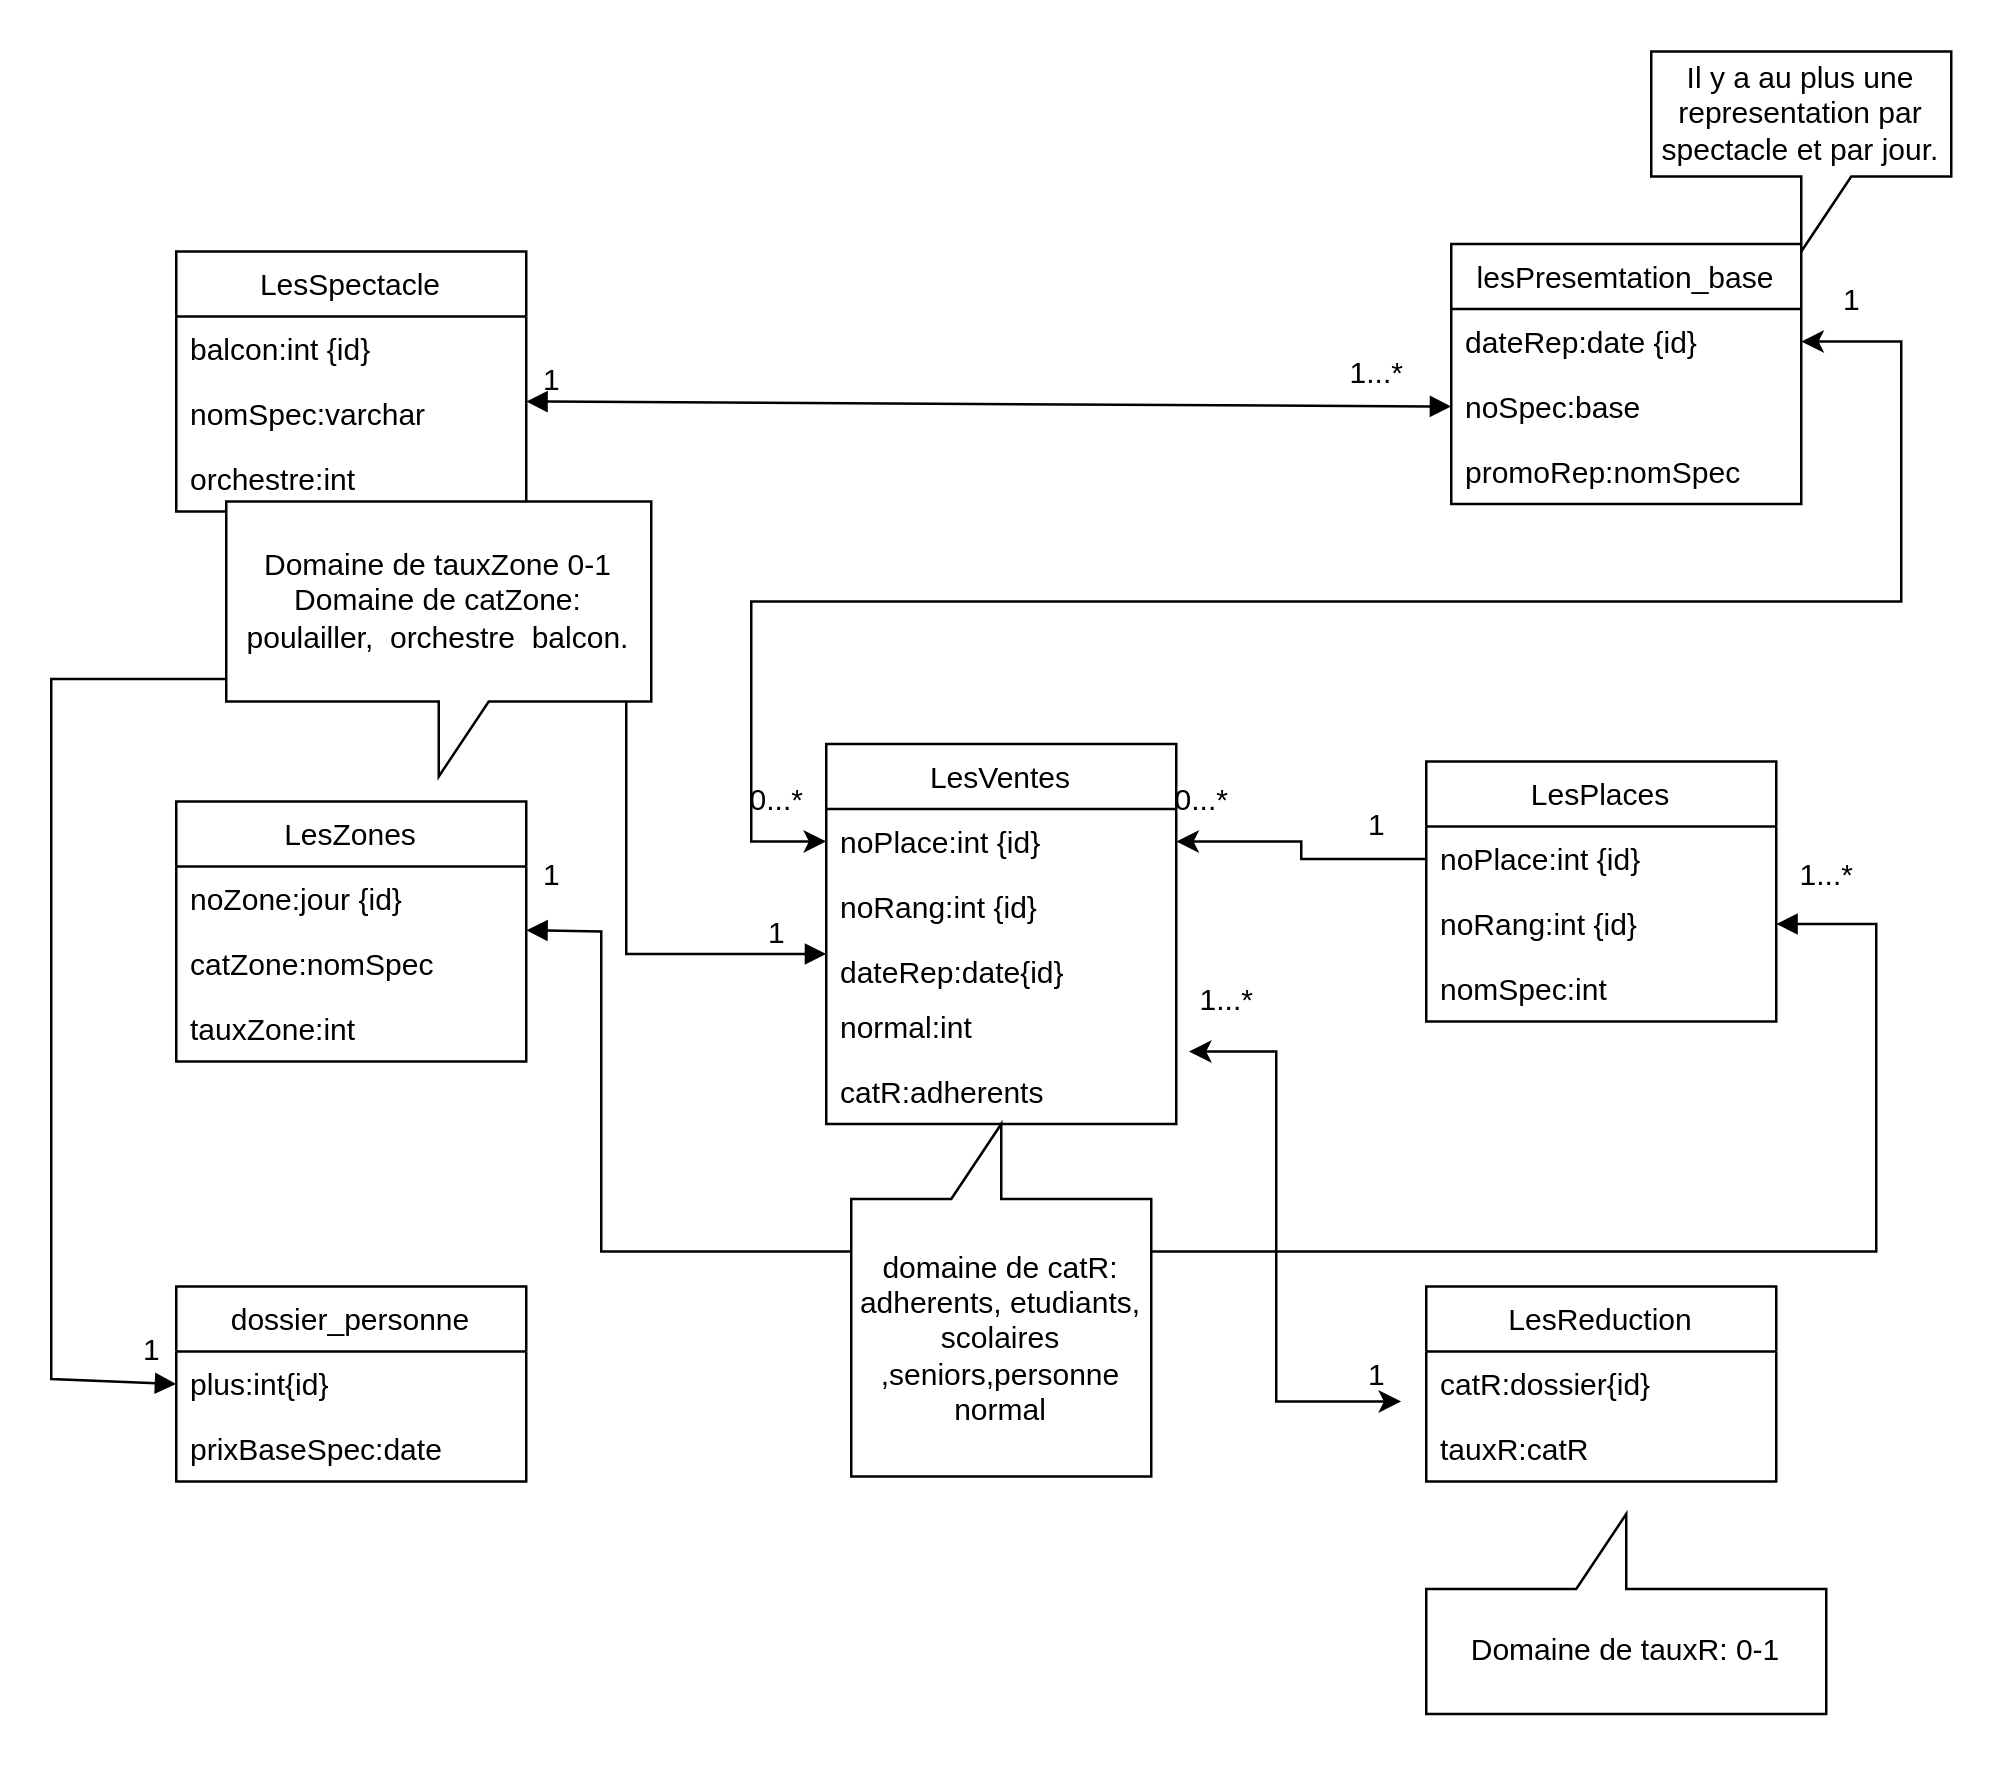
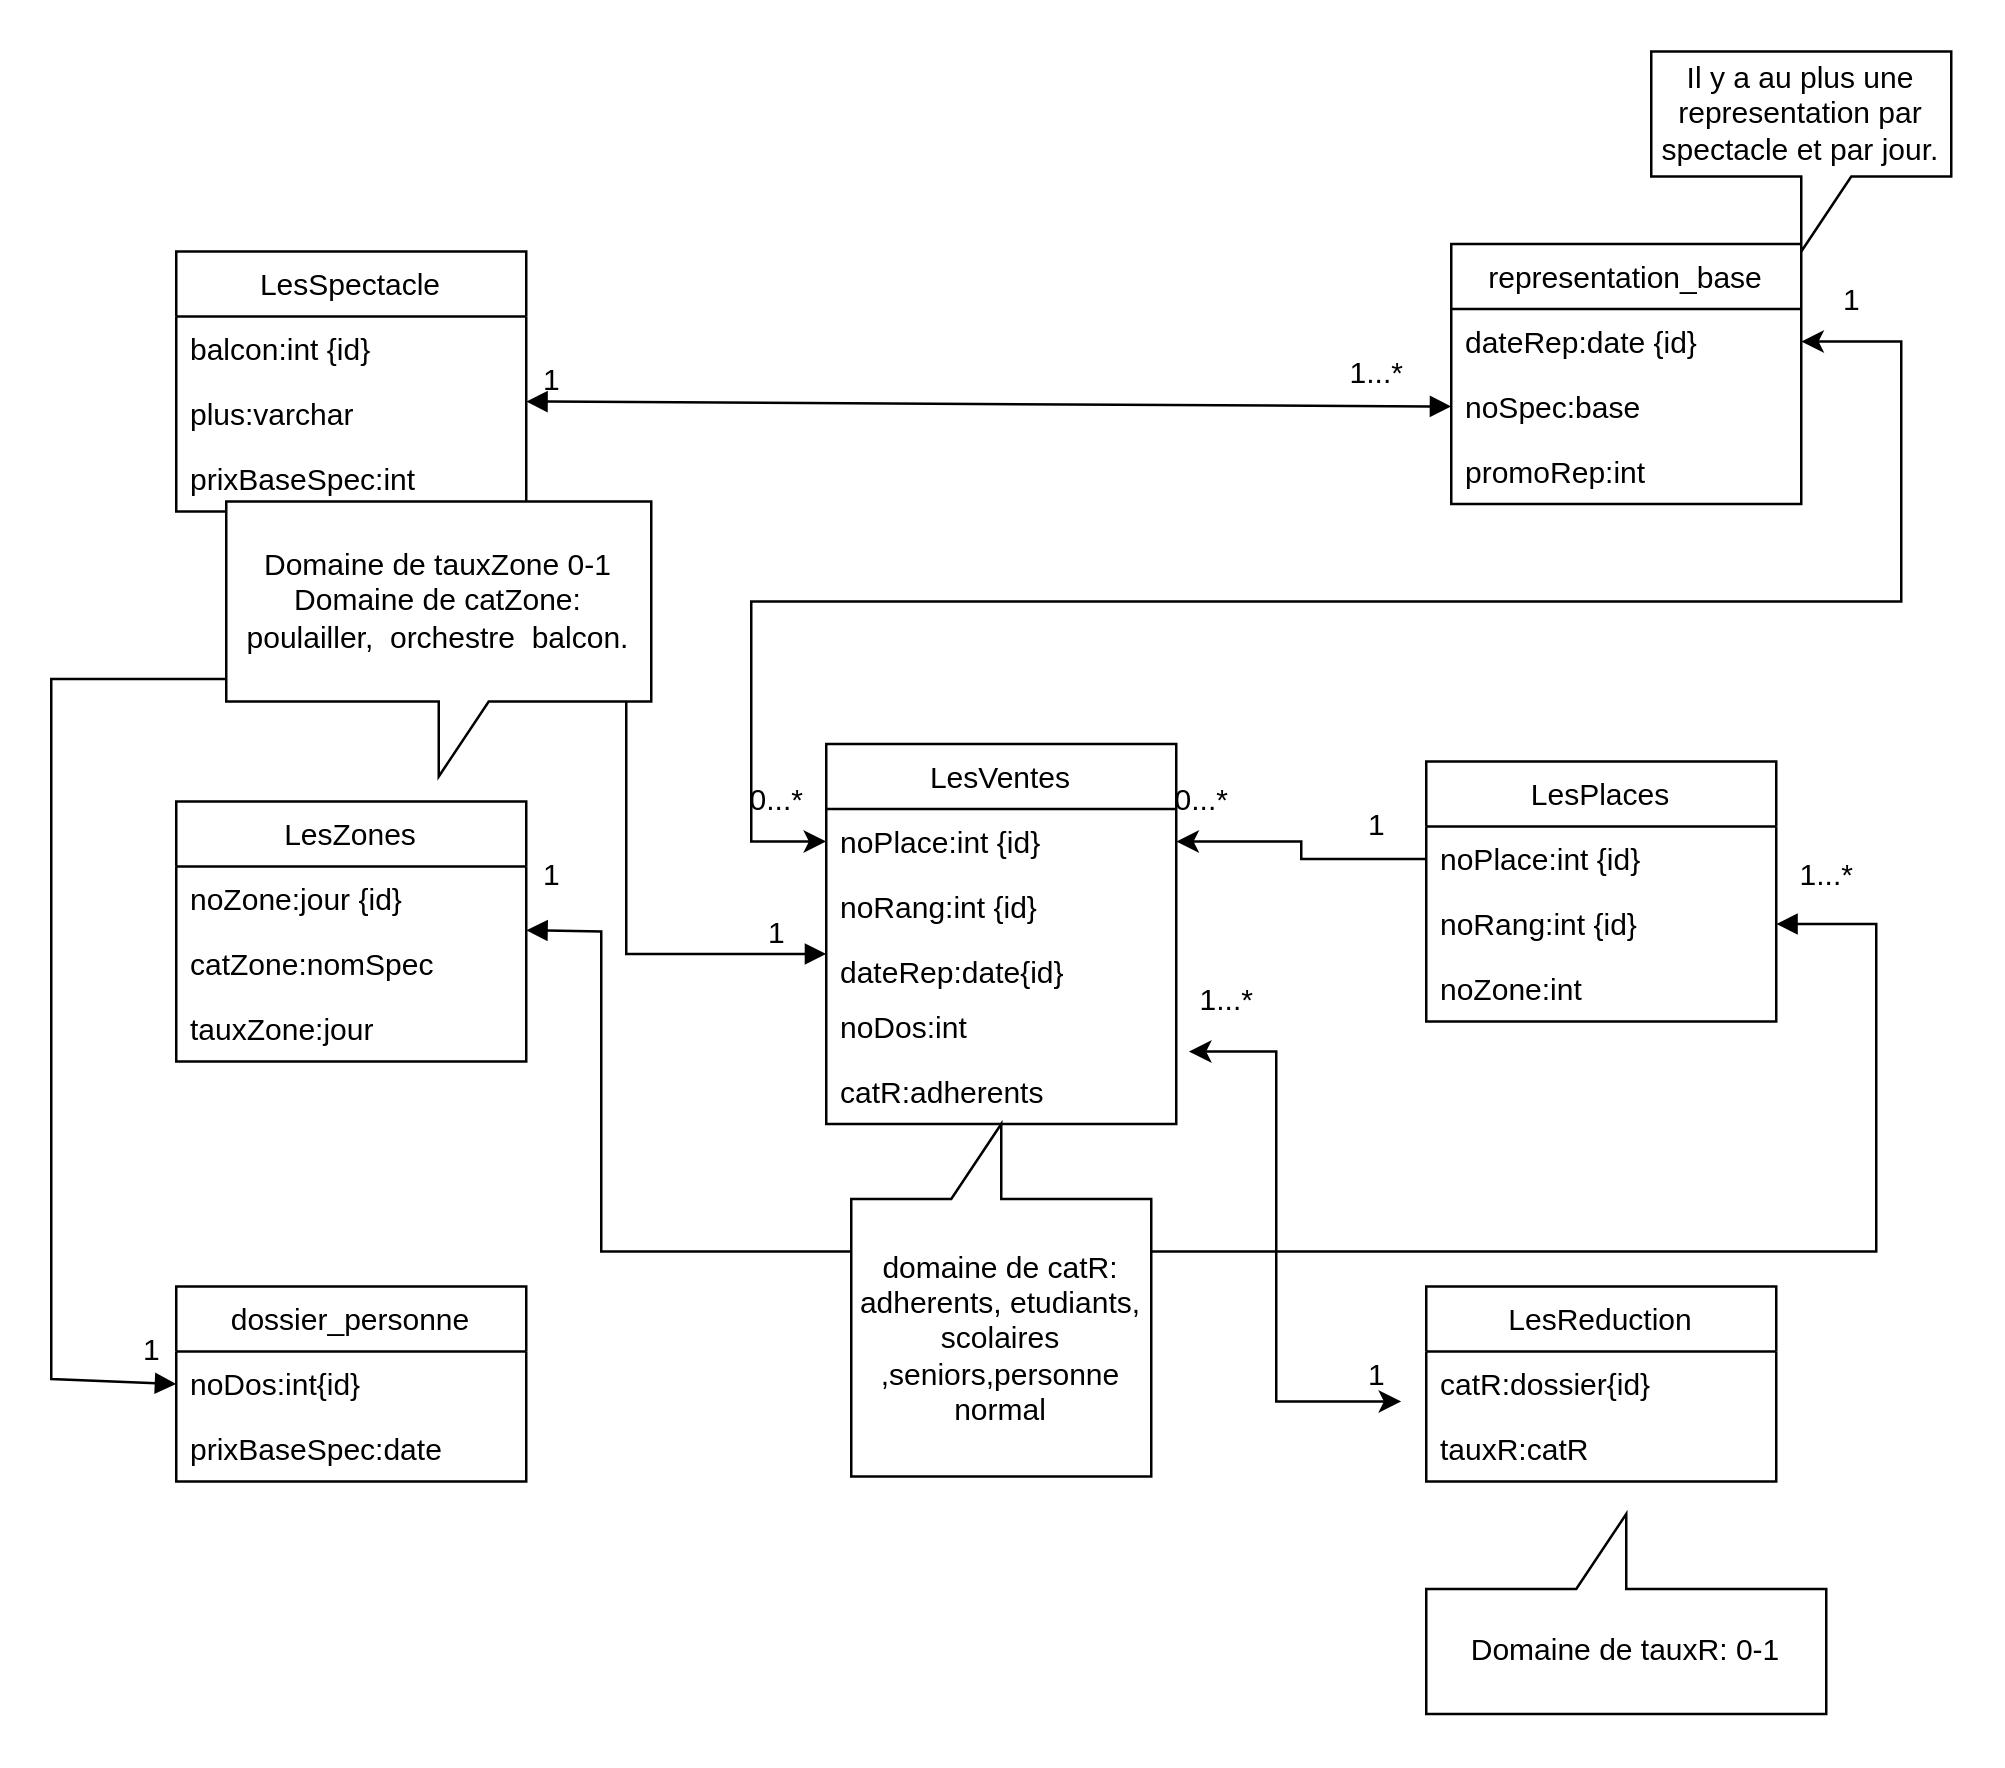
(1625, 278) -> (1625, 278)
(312, 415) -> (283, 415)
(1596, 473) -> (1558, 473)
(291, 480) -> (313, 480)
(1525, 990) -> (1516, 990)
(912, 1028) -> (908, 1028)
(283, 1030) -> (295, 1030)
(275, 1385) -> (288, 1385)
